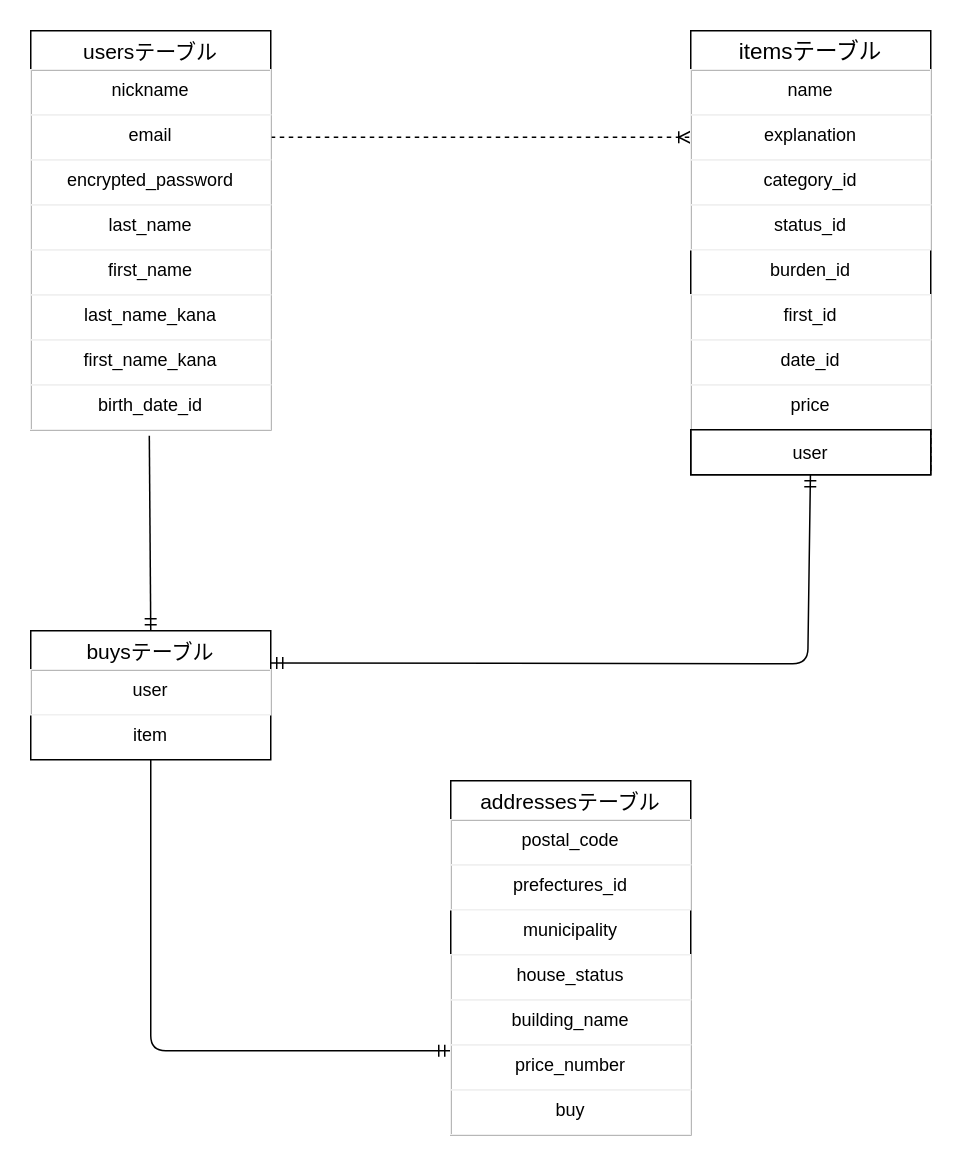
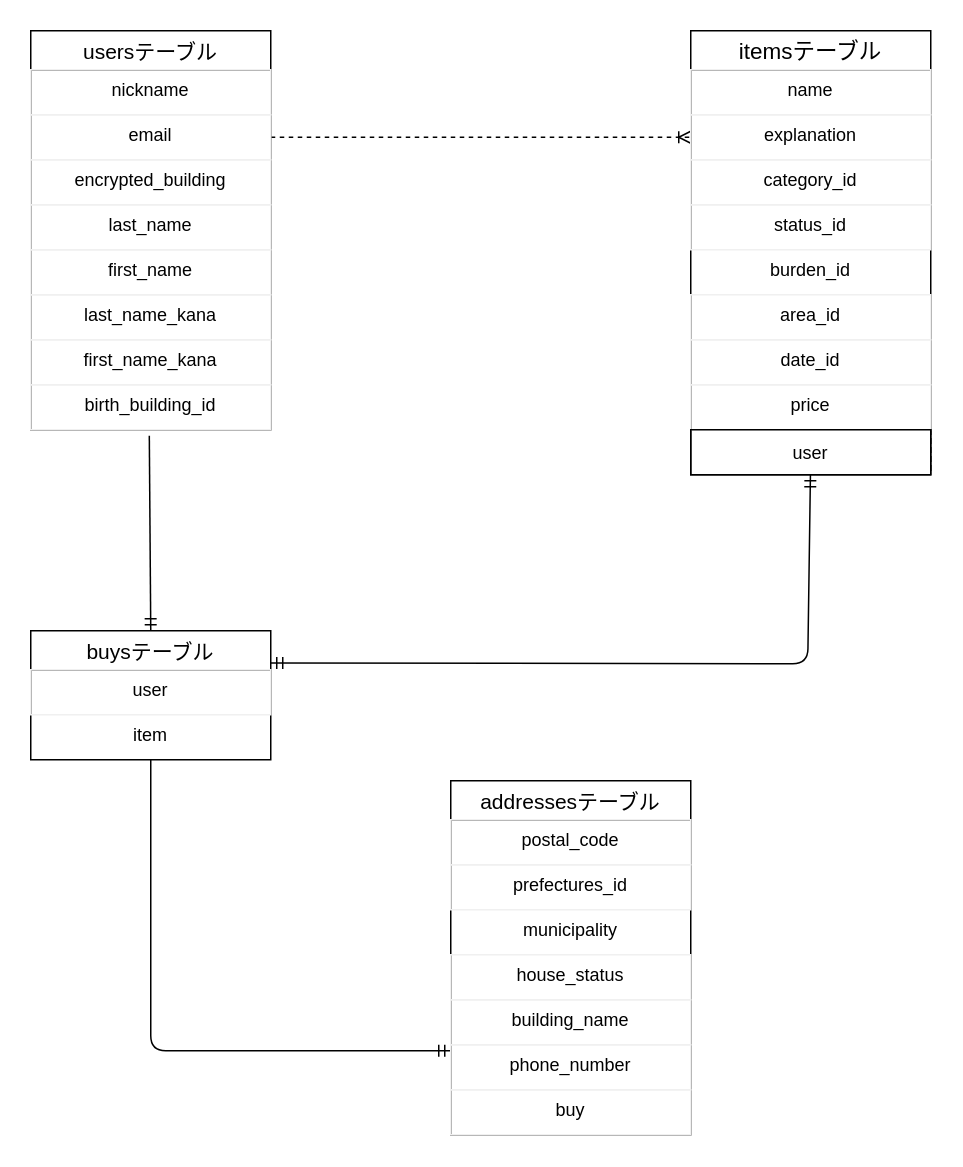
(150, 180) -> (150, 180)
(810, 315) -> (810, 315)
(150, 405) -> (150, 405)
(570, 1065) -> (570, 1065)
